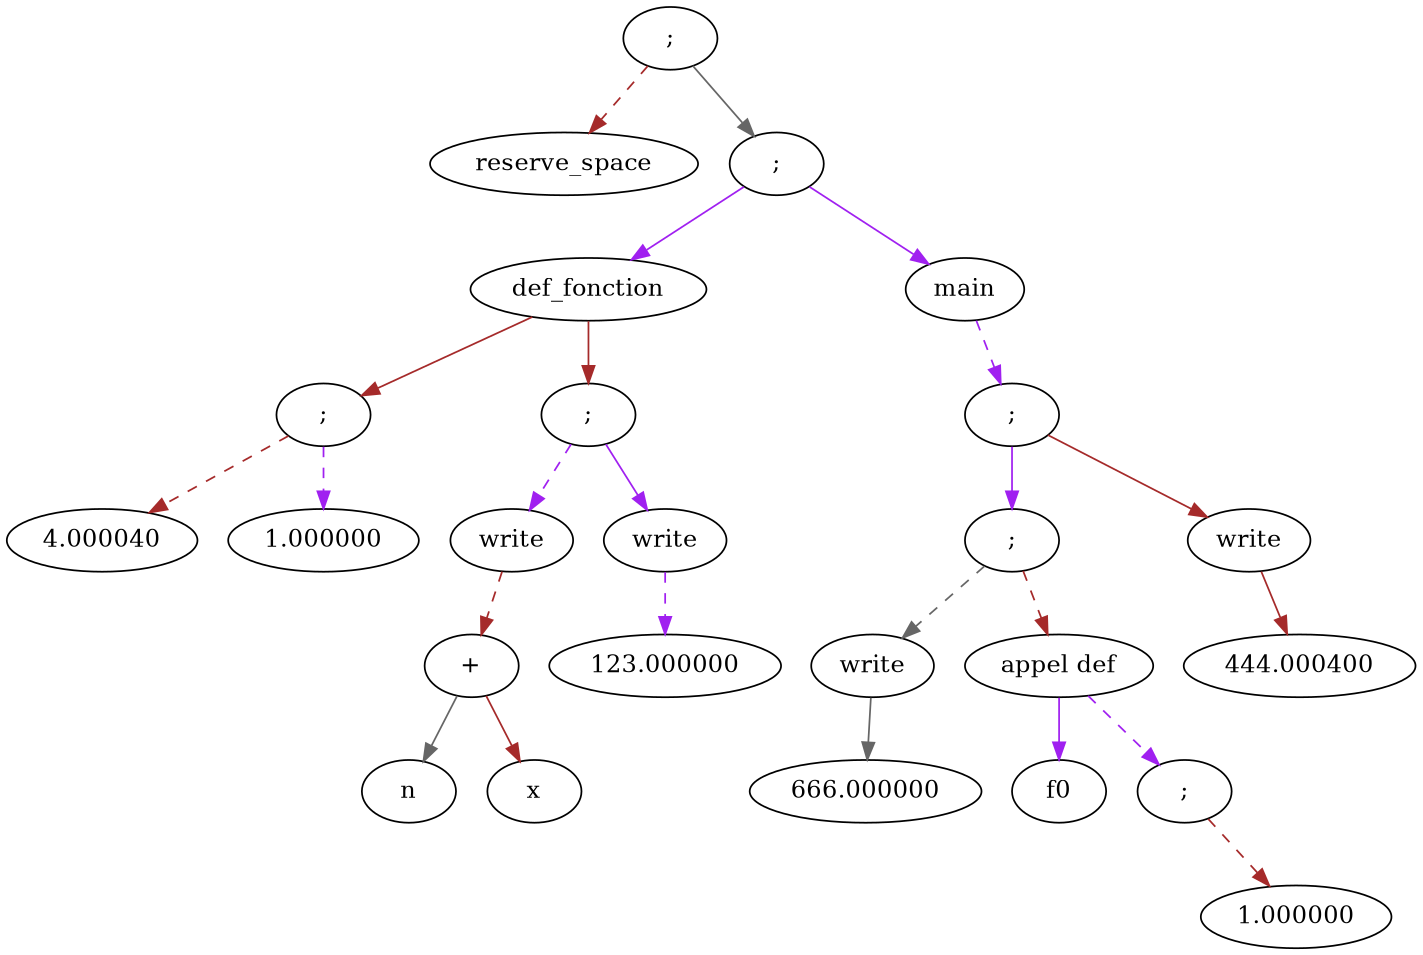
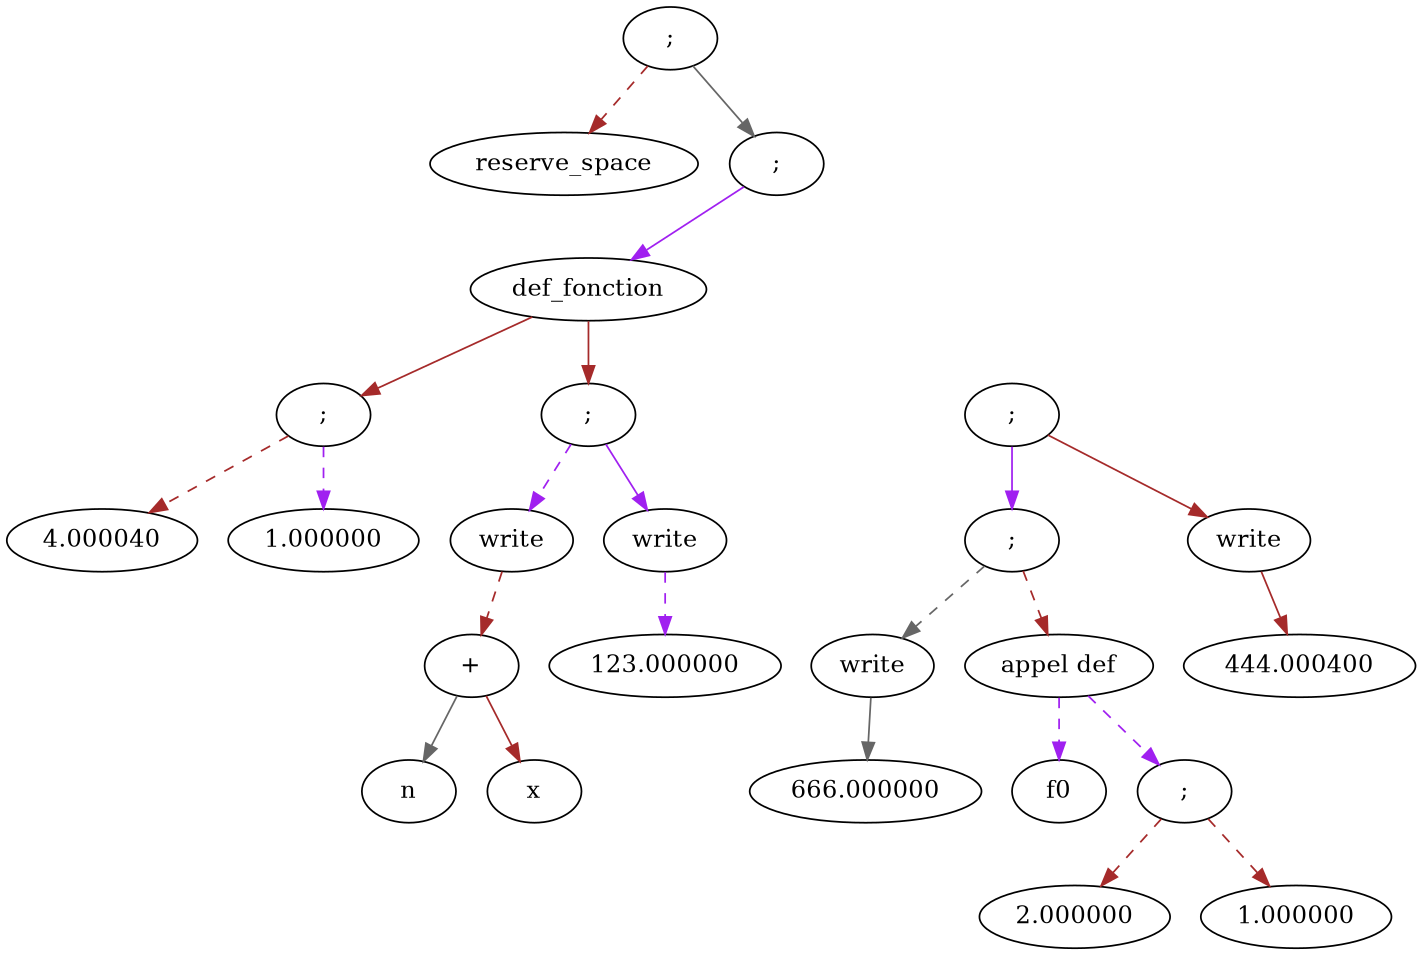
(965, 289) -> none
(1059, 720) -> (1059, 720)
none -> (1075, 917)
